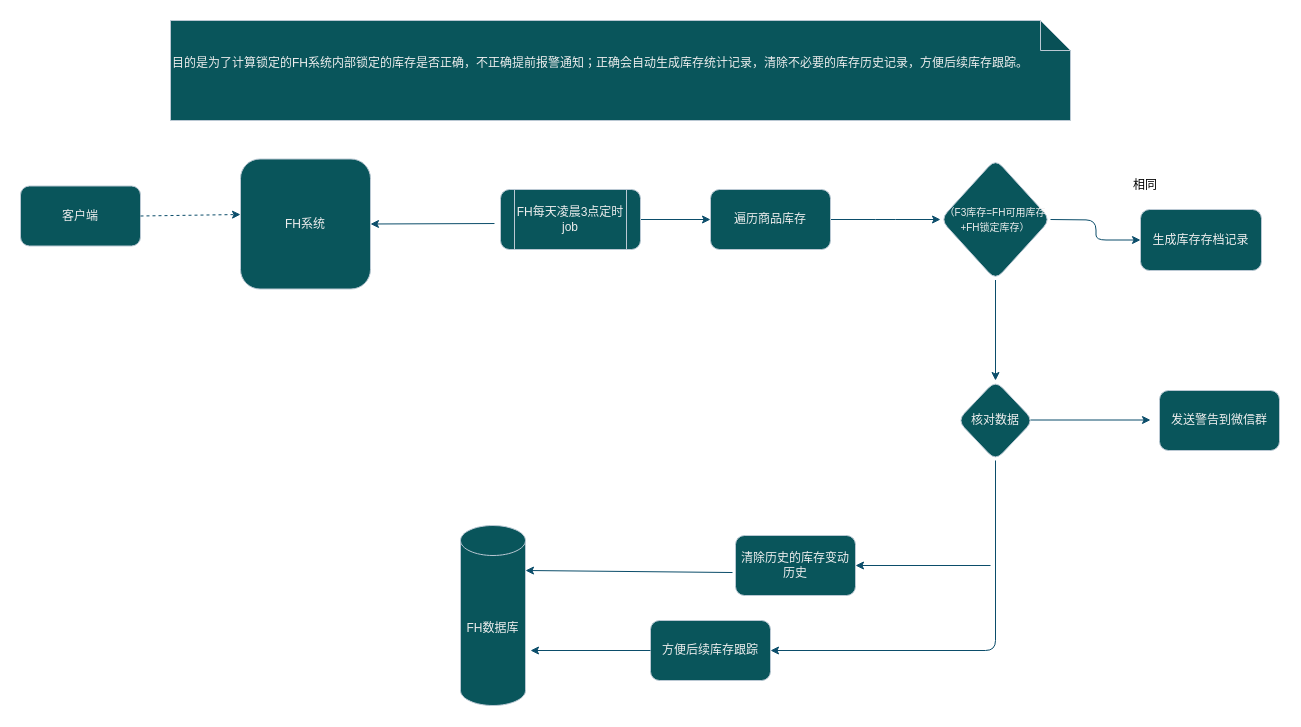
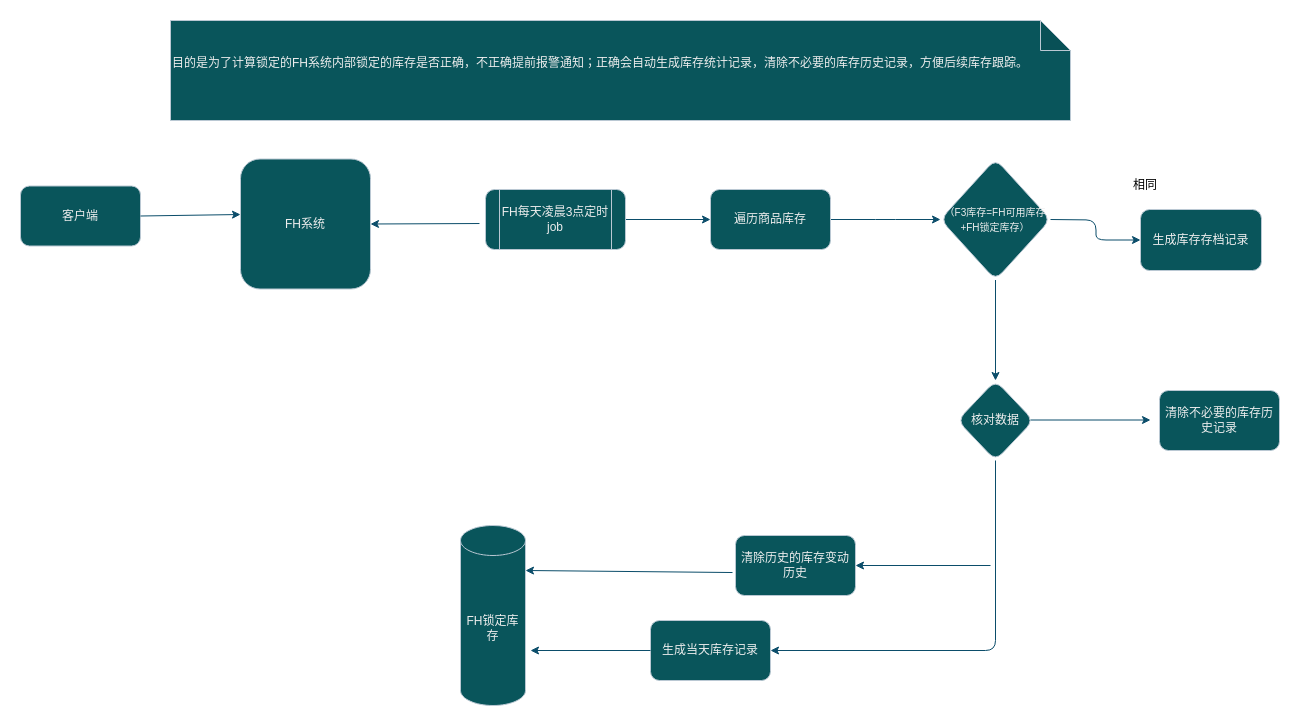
(186, 215) -> (186, 215)
(571, 220) -> (556, 220)
(1220, 421) -> (1220, 421)
(493, 629) -> (493, 629)
(711, 651) -> (711, 651)
